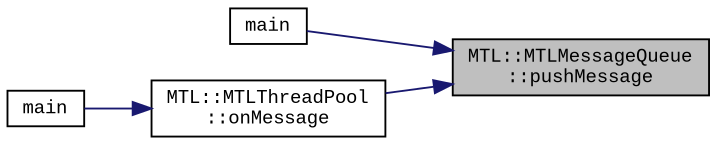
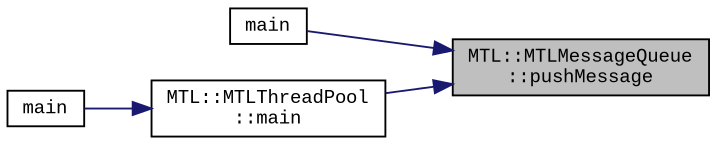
(268, 109) -> (268, 109)
